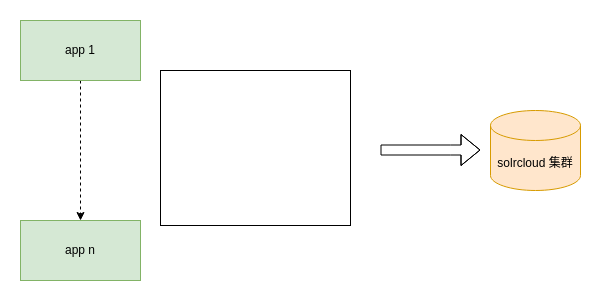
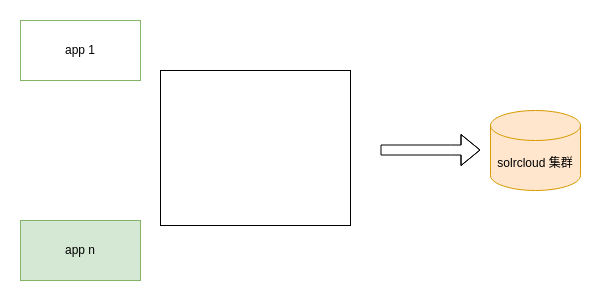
(81, 51) -> (81, 51)
(81, 147) -> none
